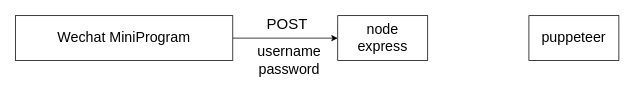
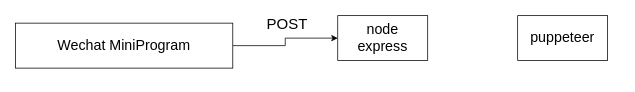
(124, 38) -> (124, 45)
(574, 38) -> (563, 38)
(289, 60) -> none
